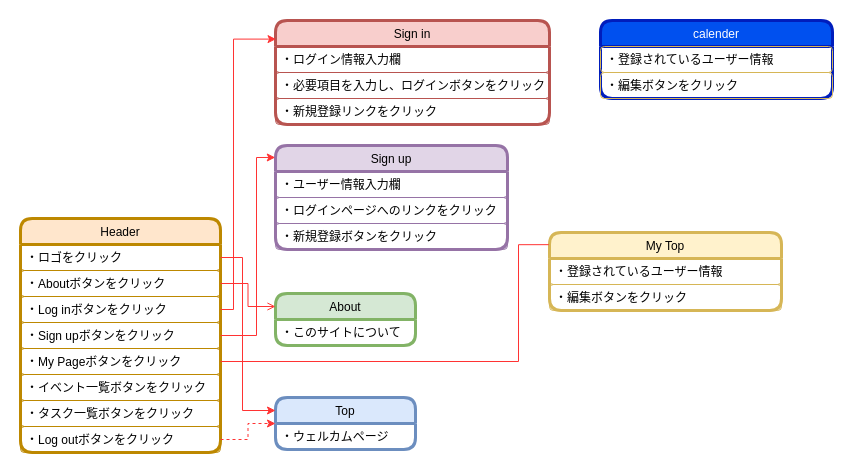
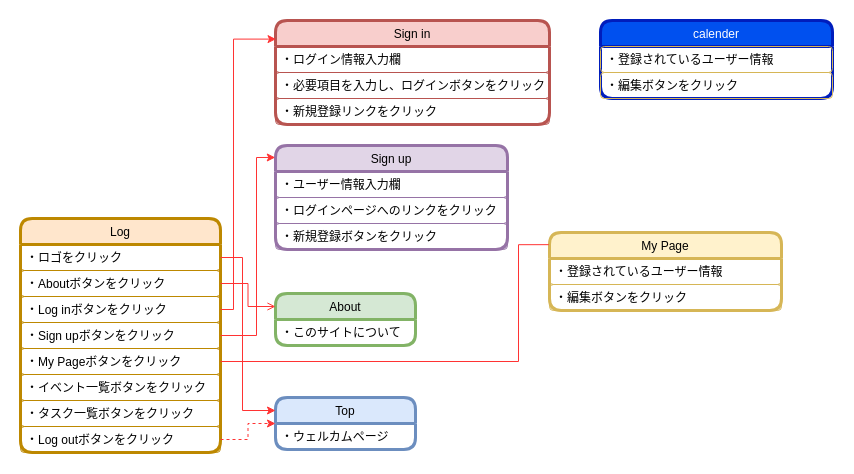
(120, 232) -> (120, 232)
(665, 246) -> (665, 246)
